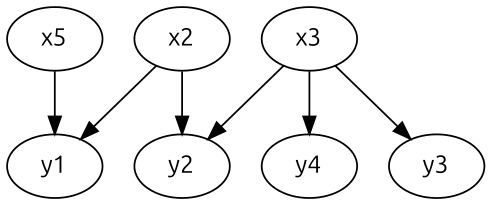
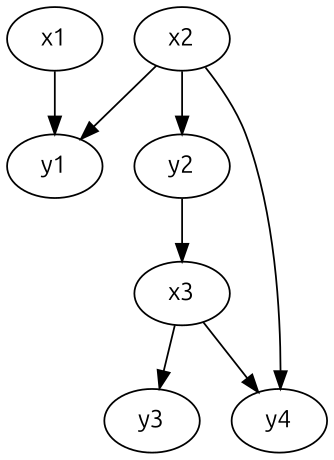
(55, 39) -> (55, 39)
(252, 96) -> (182, 221)
none -> (267, 212)
